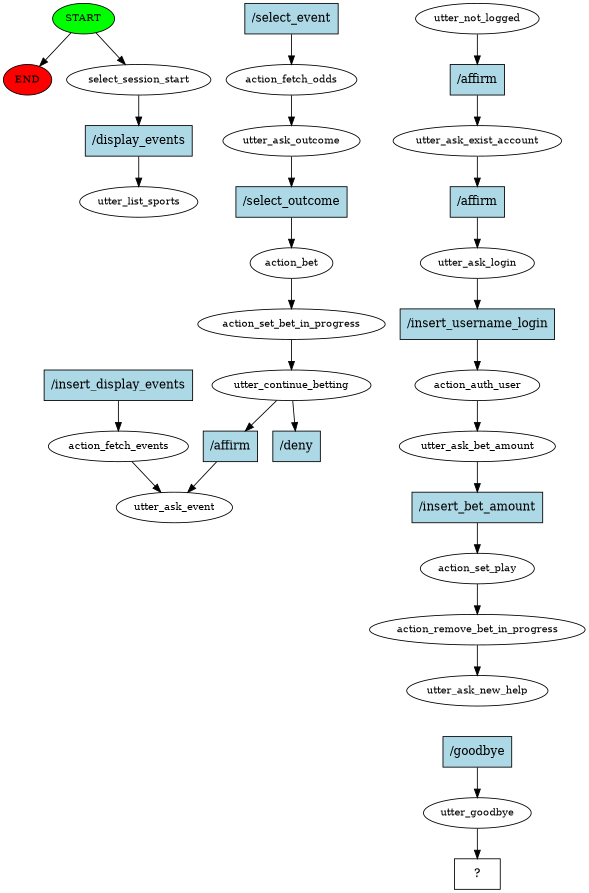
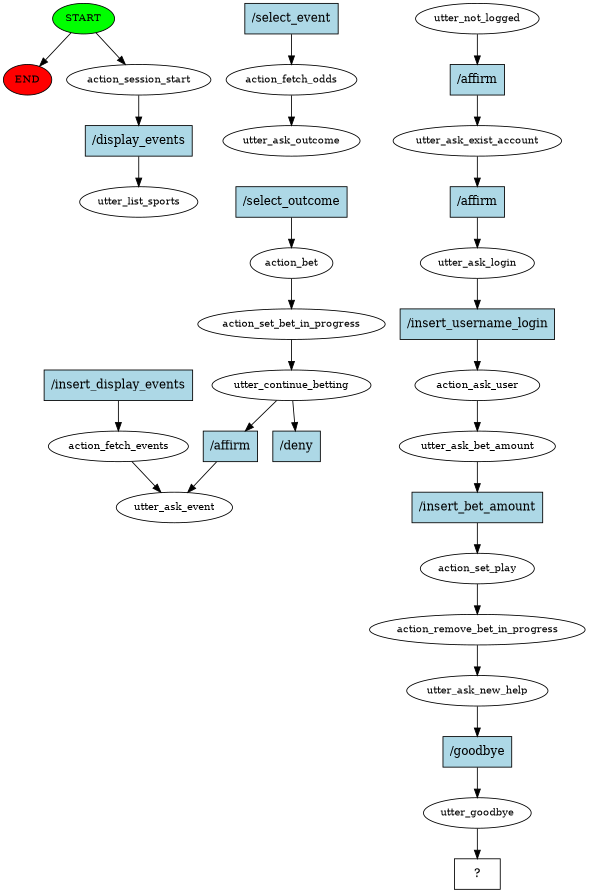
(139, 80) -> (139, 80)
(291, 167) -> none
(477, 385) -> (477, 385)
none -> (477, 717)
